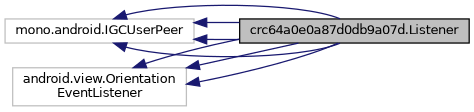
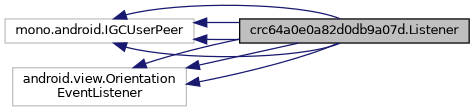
(354, 31) -> (354, 31)
